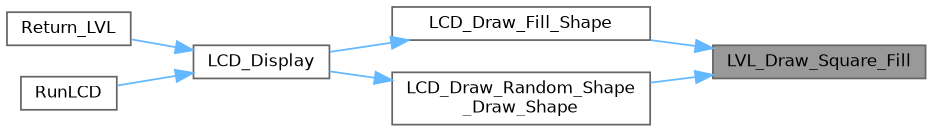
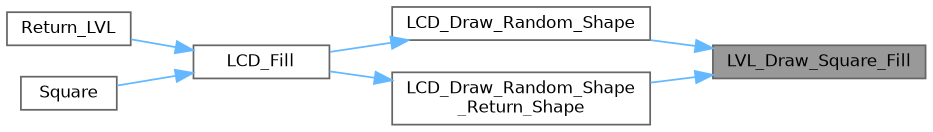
(521, 24) -> (521, 24)
(261, 62) -> (261, 62)
(69, 93) -> (69, 93)
(521, 98) -> (521, 98)
